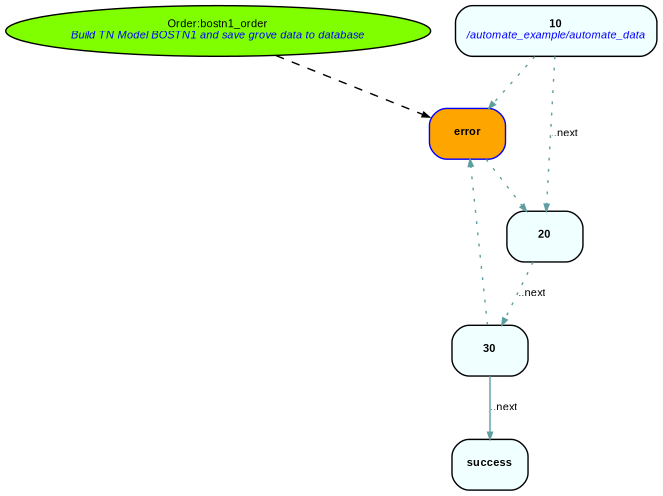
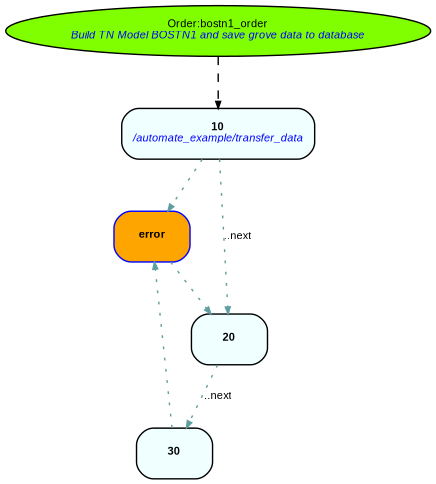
(556, 35) -> (218, 138)
(349, 85) -> (218, 79)
(490, 465) -> none
